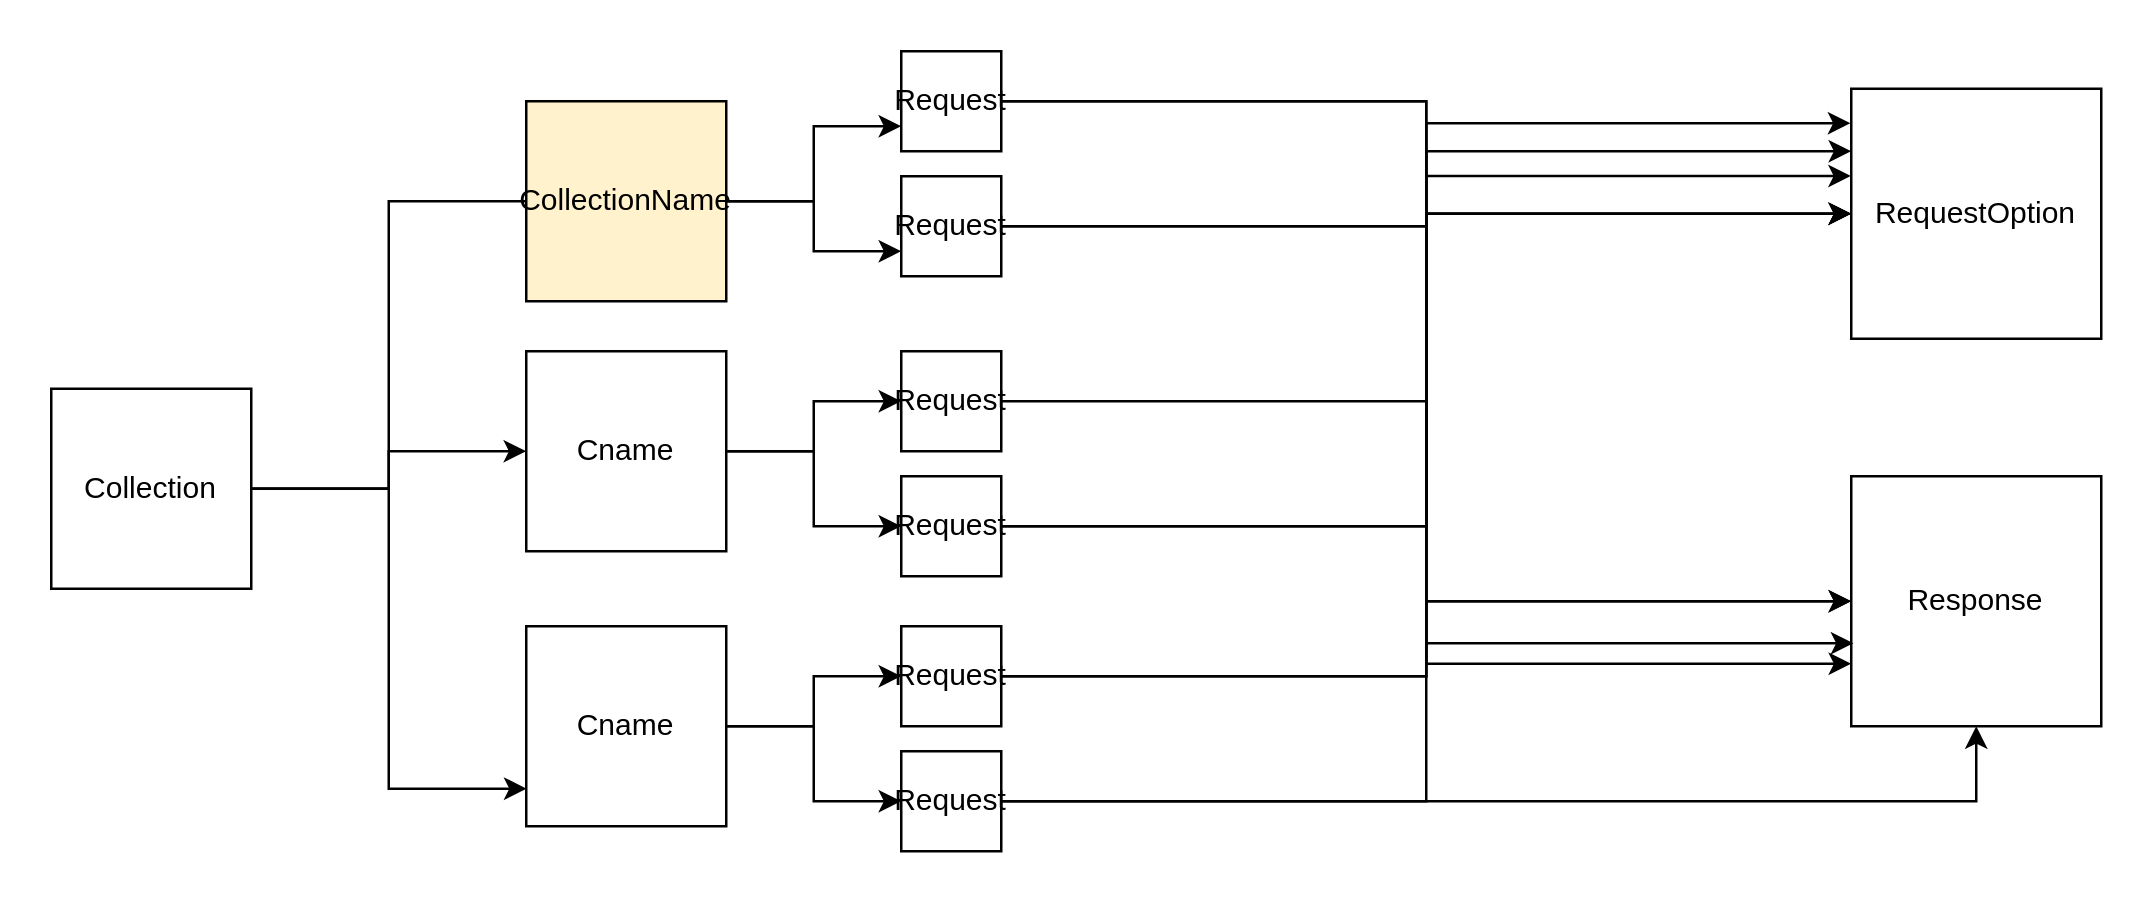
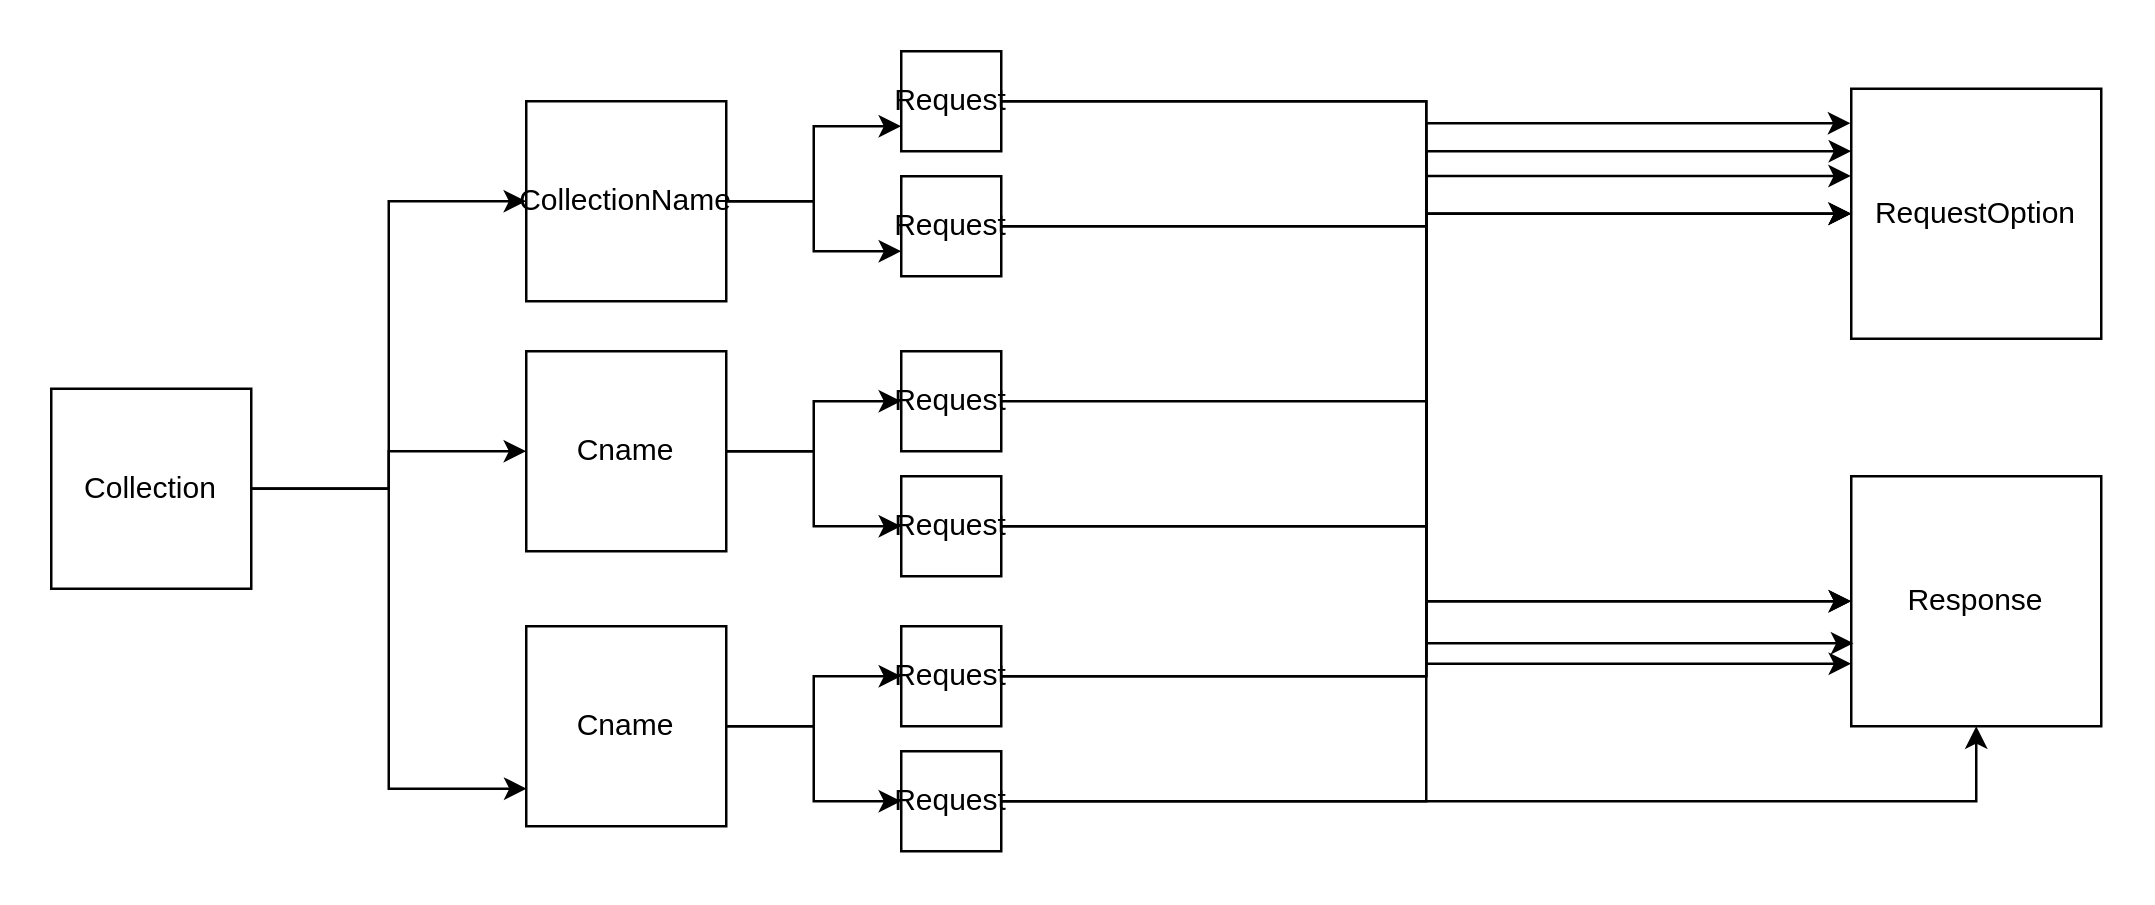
(514, 201) -> (508, 201)
(626, 201) -> (626, 201)
